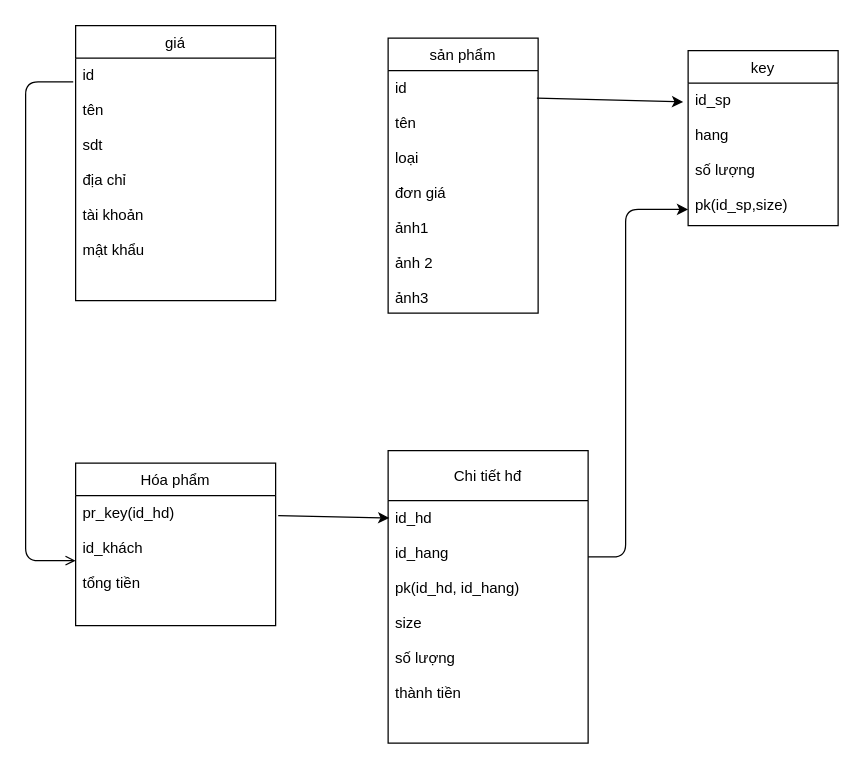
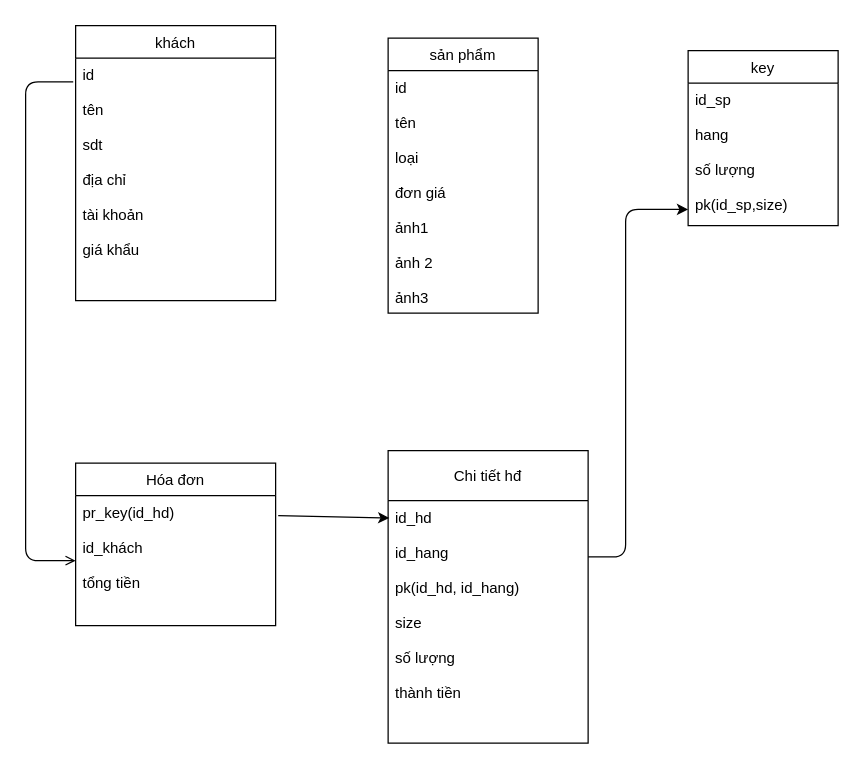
(175, 43) -> (175, 43)
(89, 75) -> (89, 75)
(606, 100) -> none
(175, 480) -> (175, 480)
